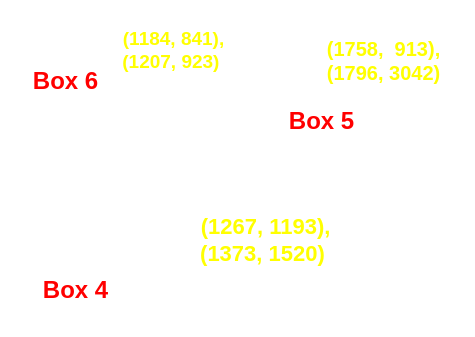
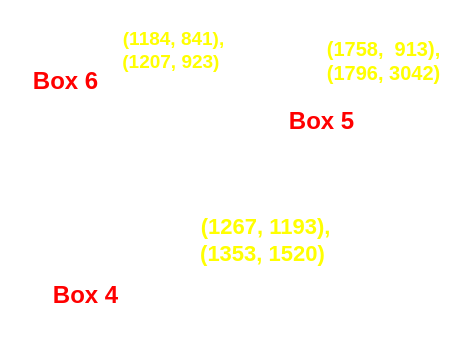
(266, 241) -> (266, 241)
(76, 291) -> (86, 296)
